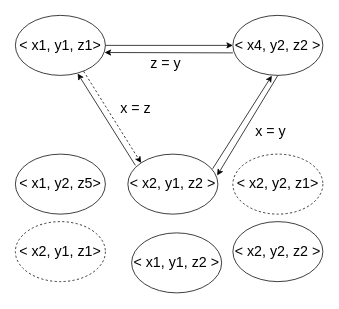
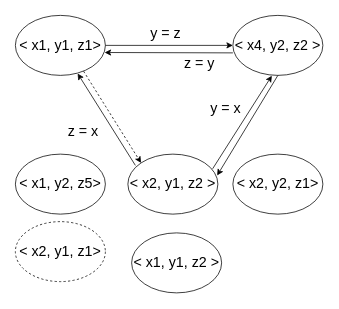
none -> (165, 34)
(165, 64) -> (199, 64)
(135, 109) -> none
none -> (225, 109)
none -> (83, 132)
(270, 132) -> none
(278, 184) -> (278, 184)
(278, 252) -> none
